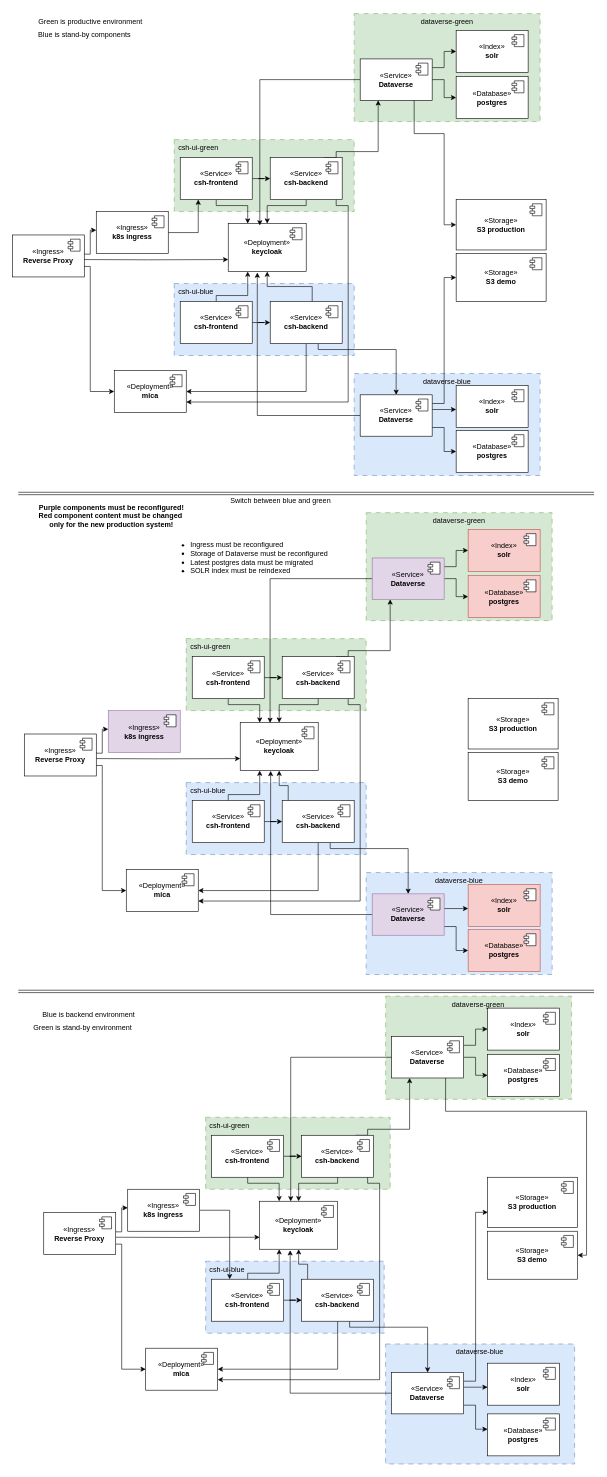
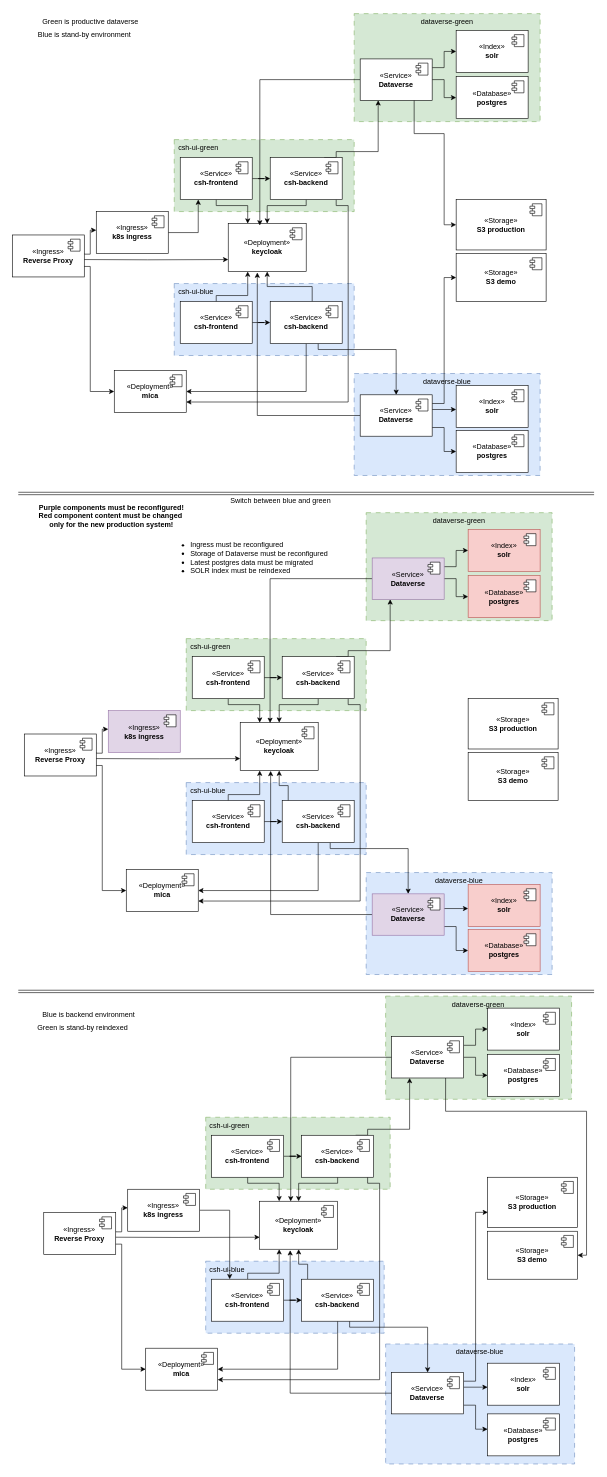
(91, 21) -> (91, 21)
(85, 35) -> (85, 35)
(83, 1028) -> (83, 1028)
